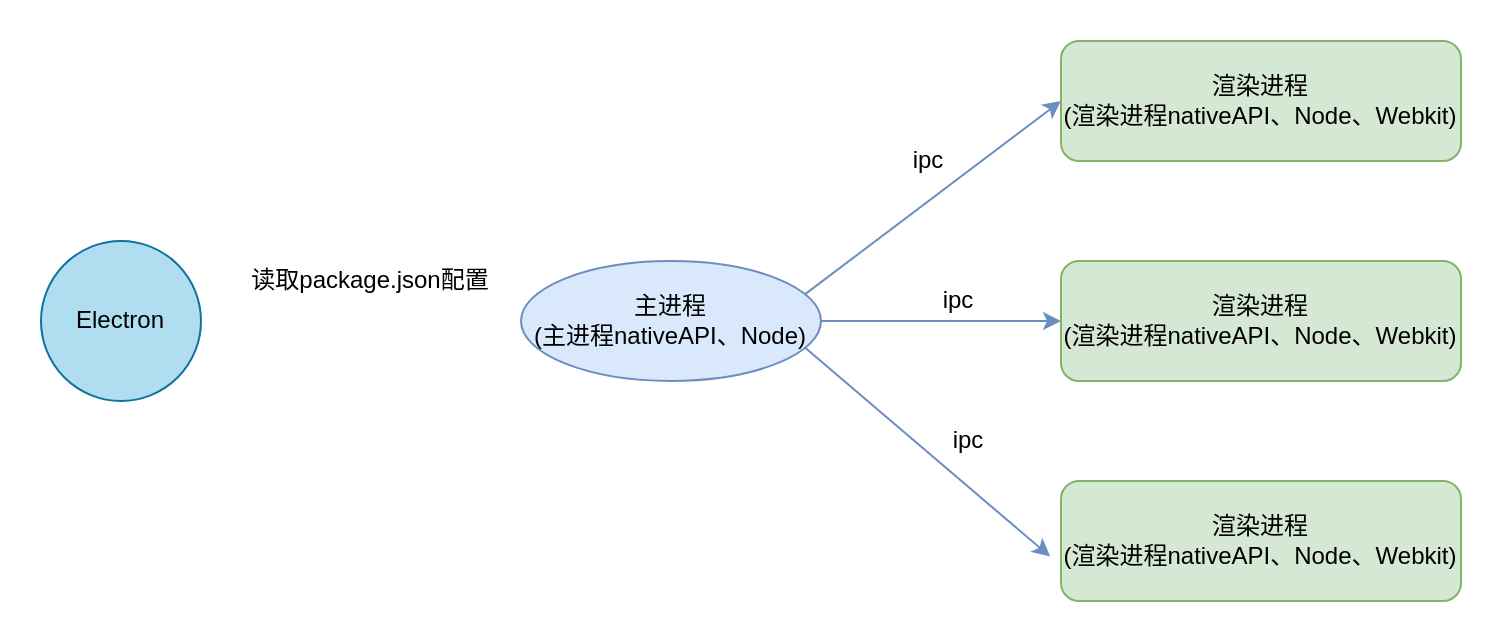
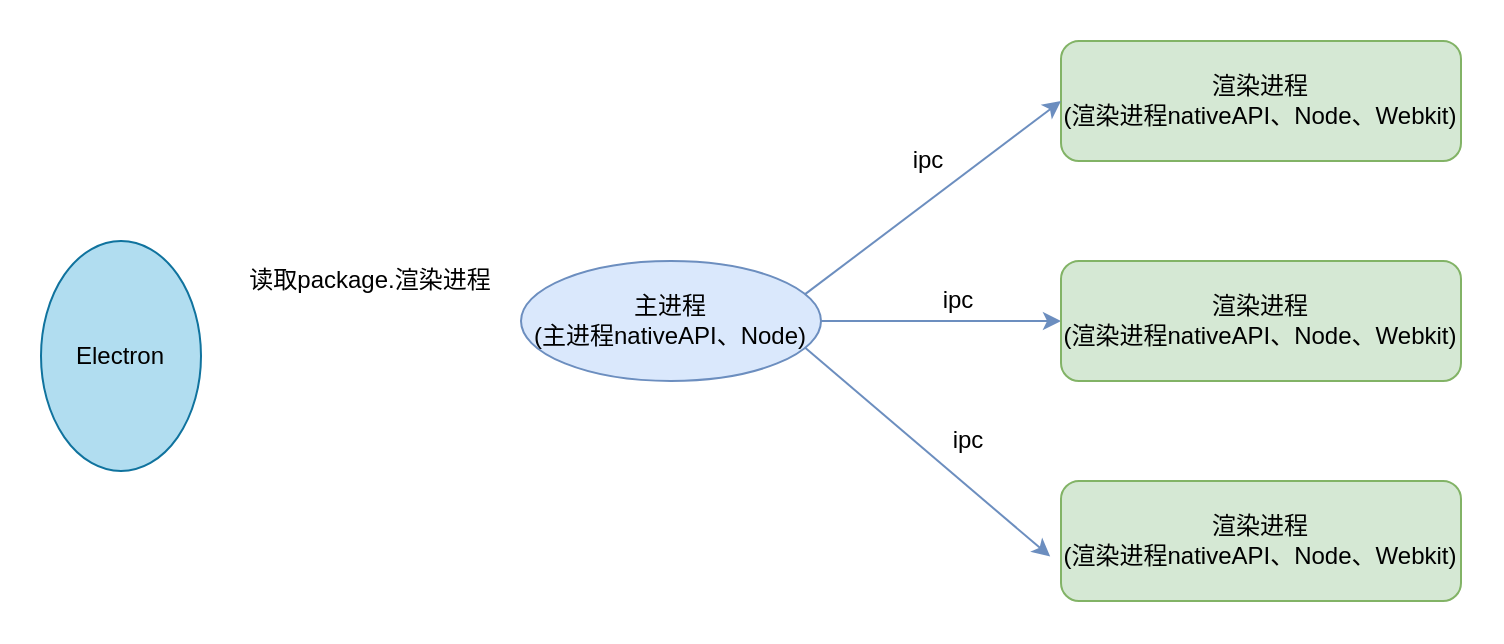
(371, 281) -> (371, 281)
(121, 321) -> (121, 356)
